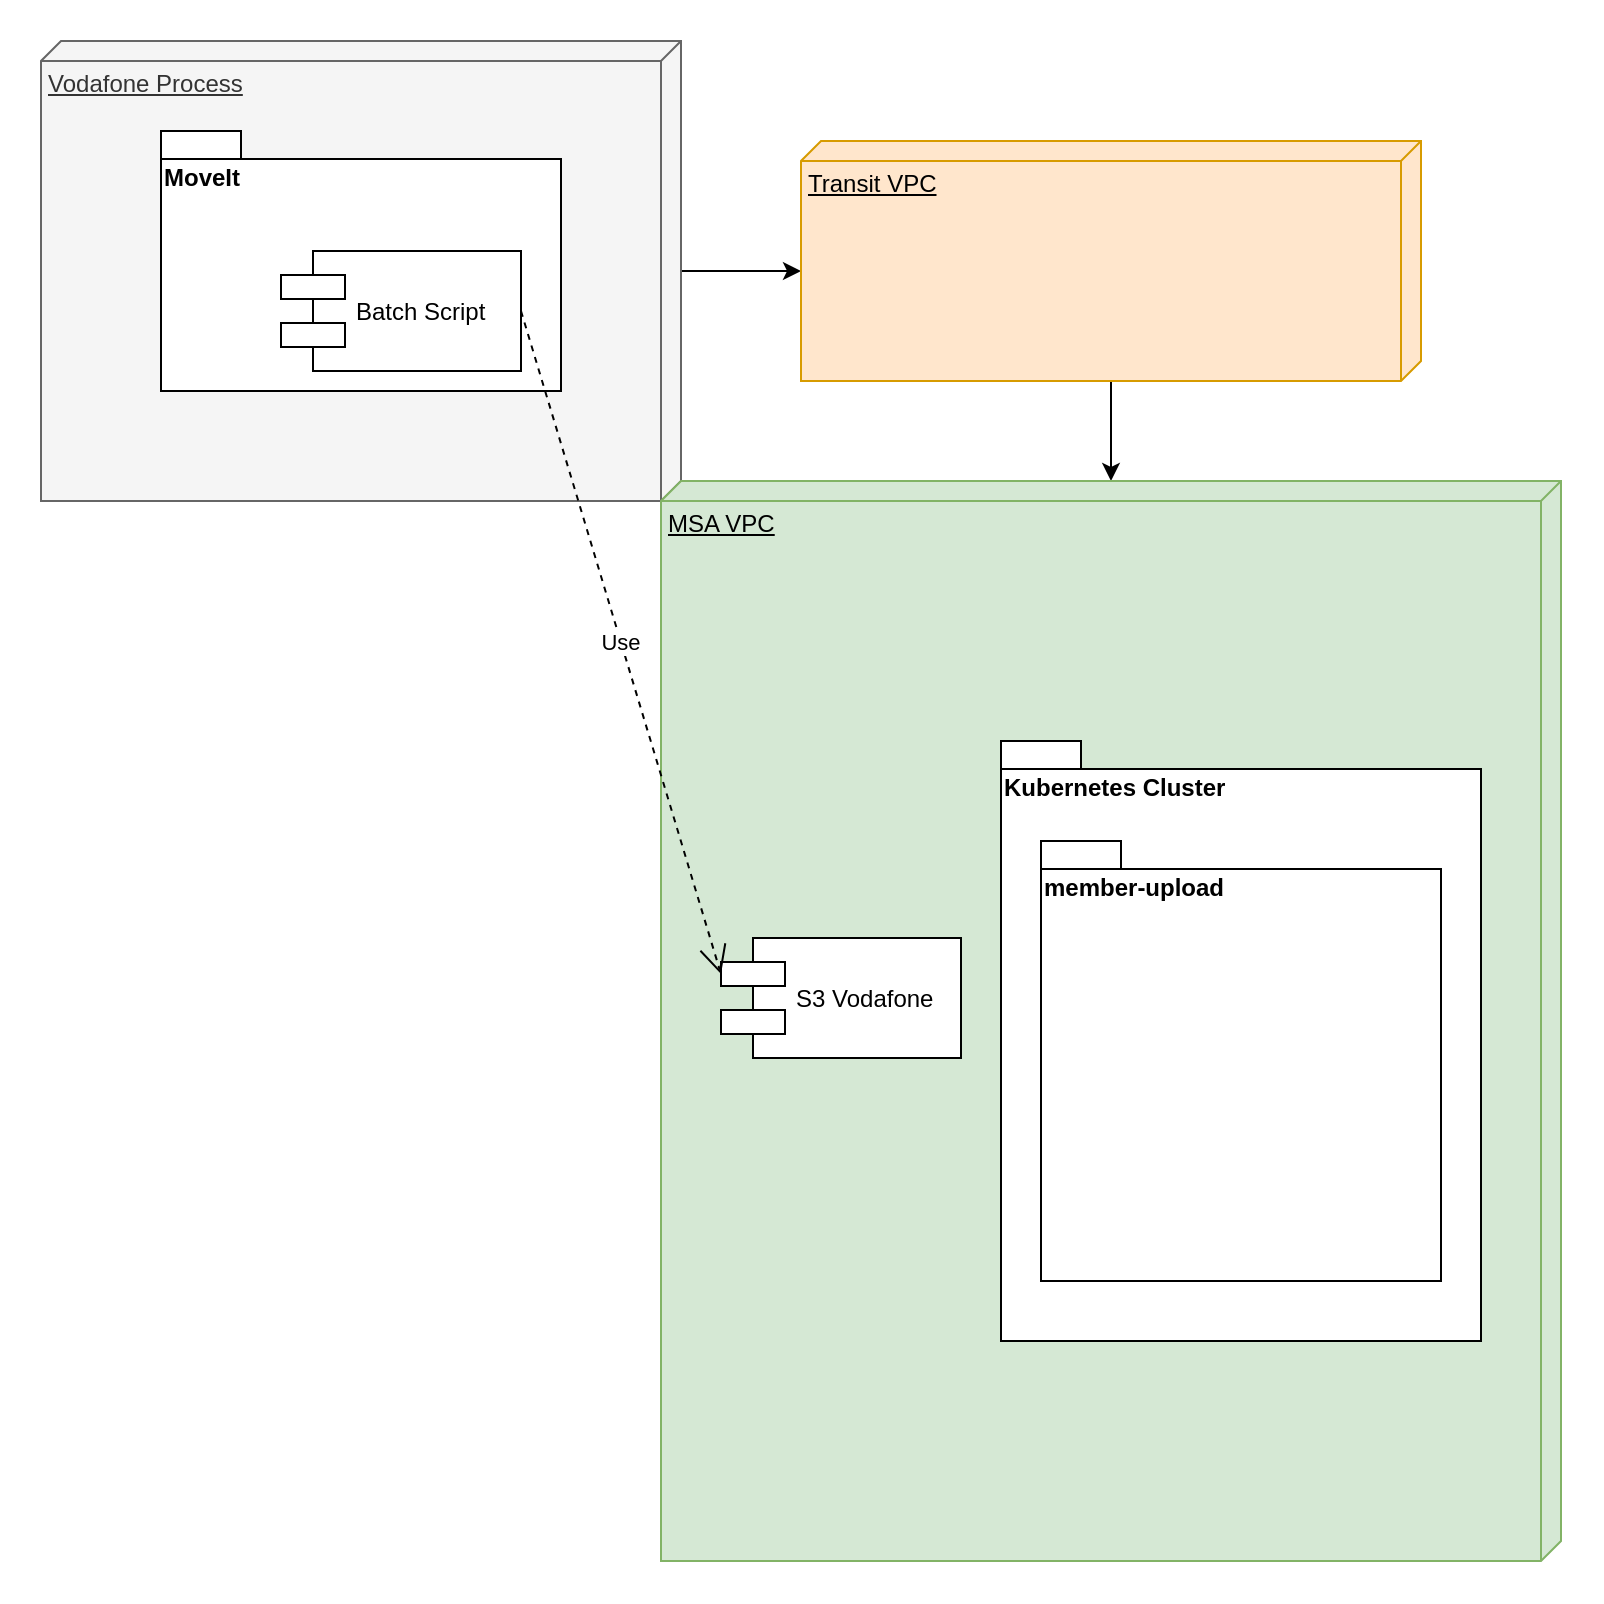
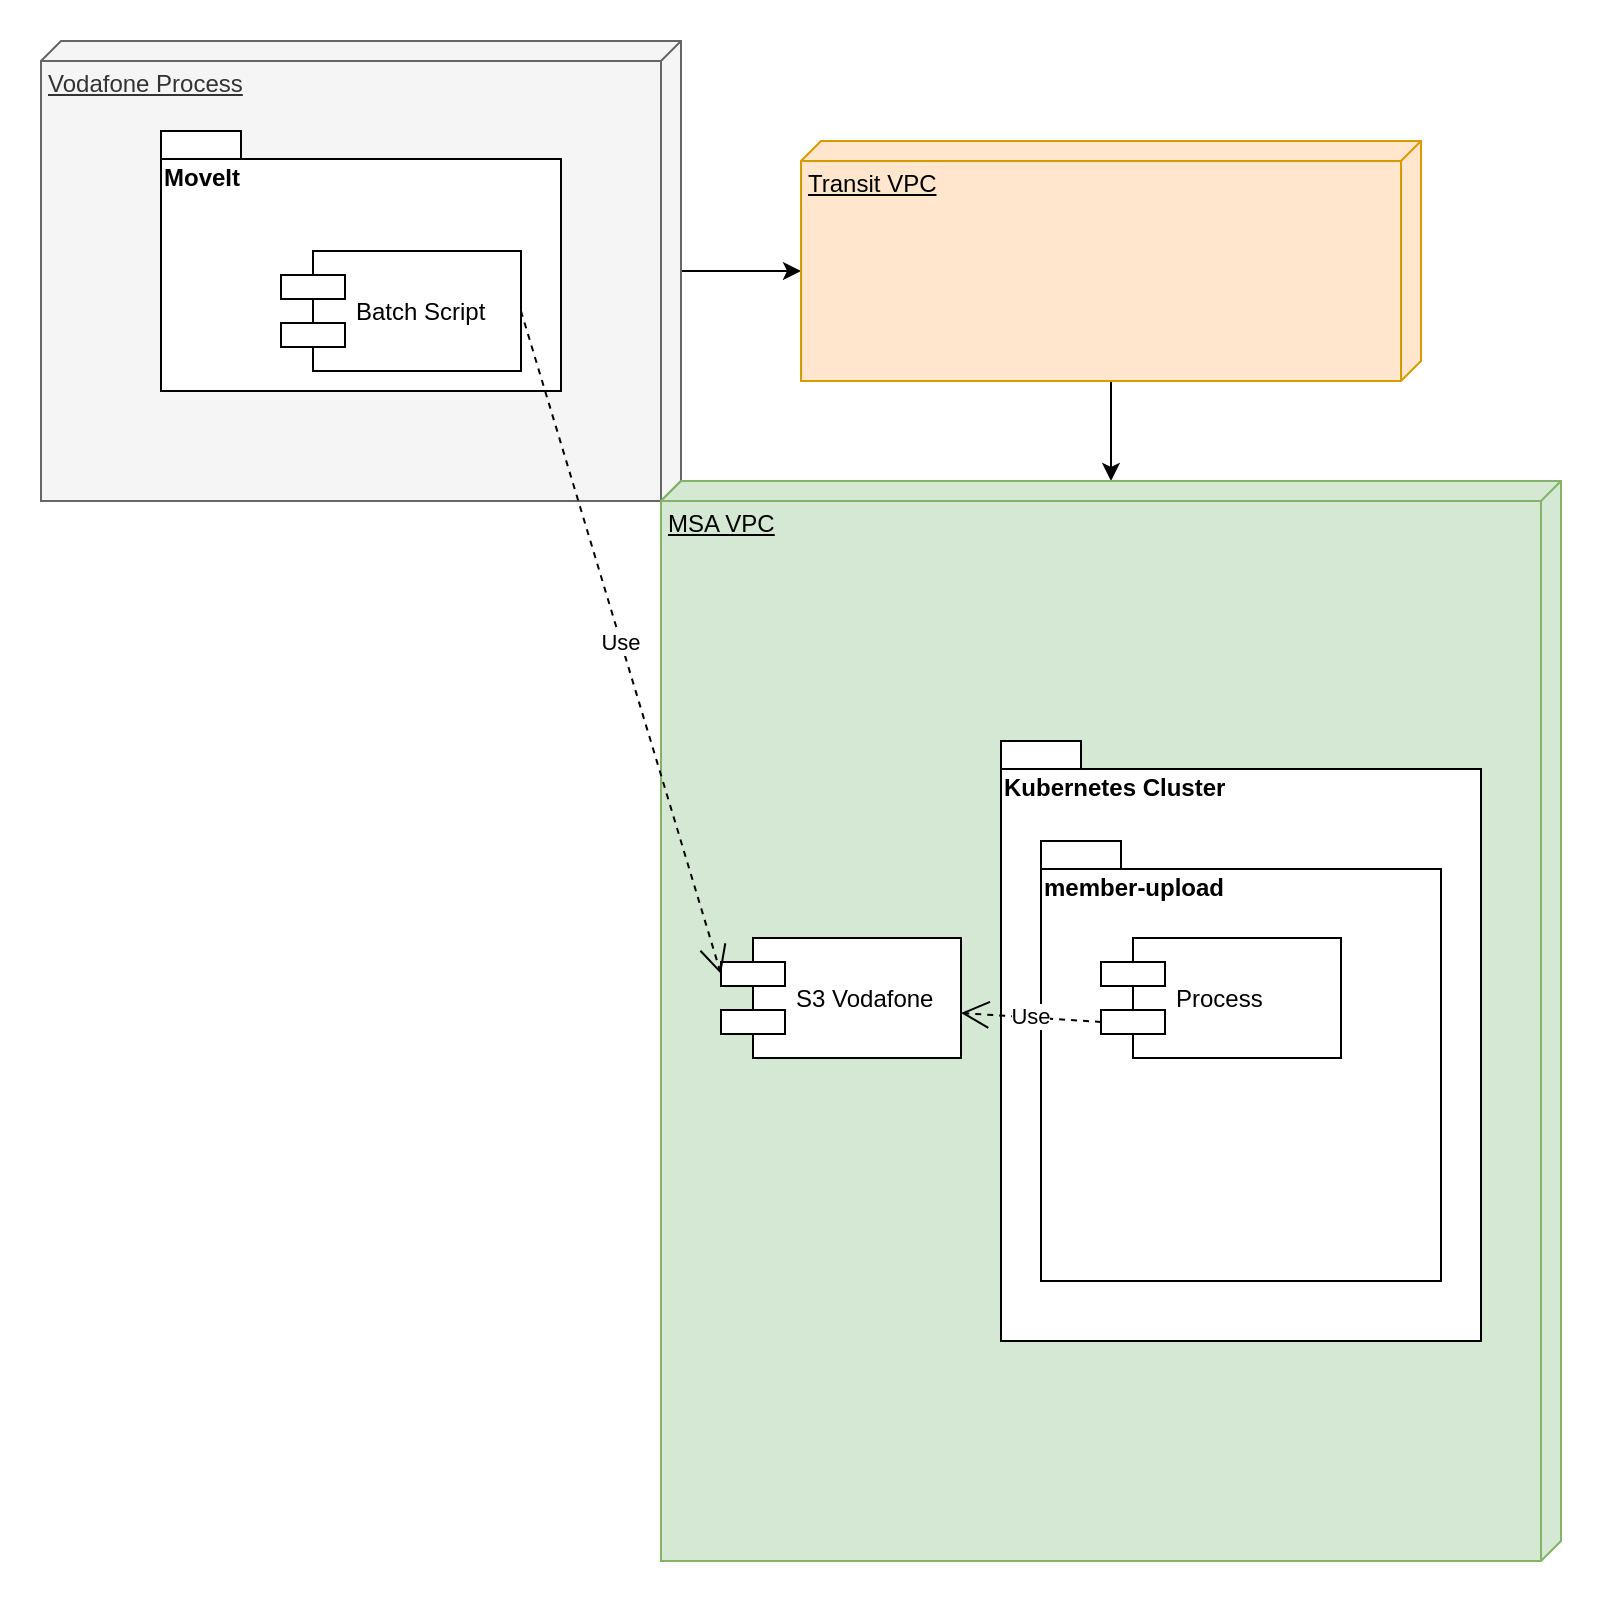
none -> (1221, 998)
none -> (1034, 1018)
